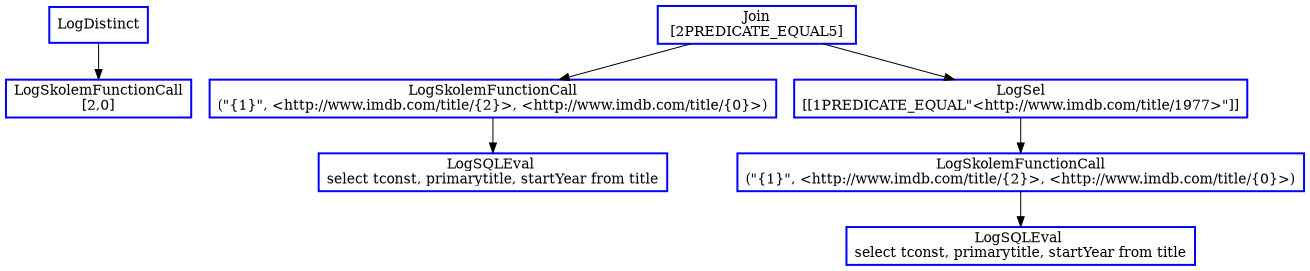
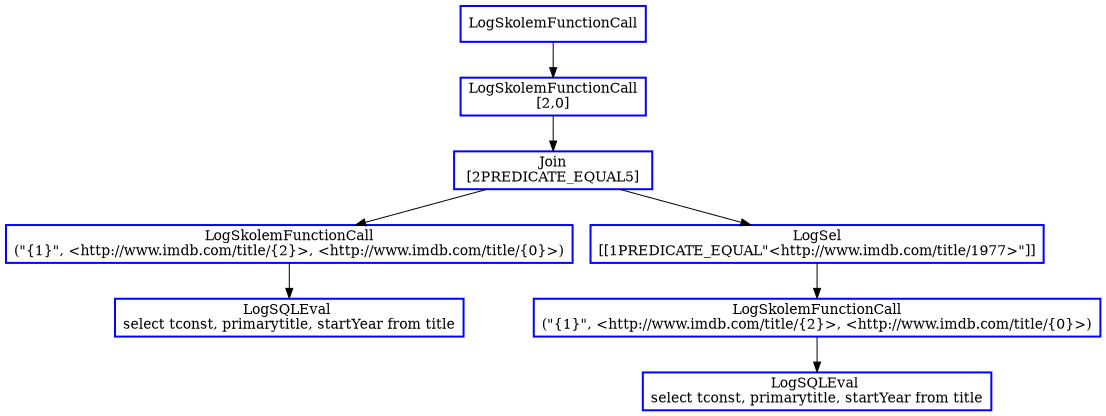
(99, 25) -> (553, 24)
none -> (553, 128)
